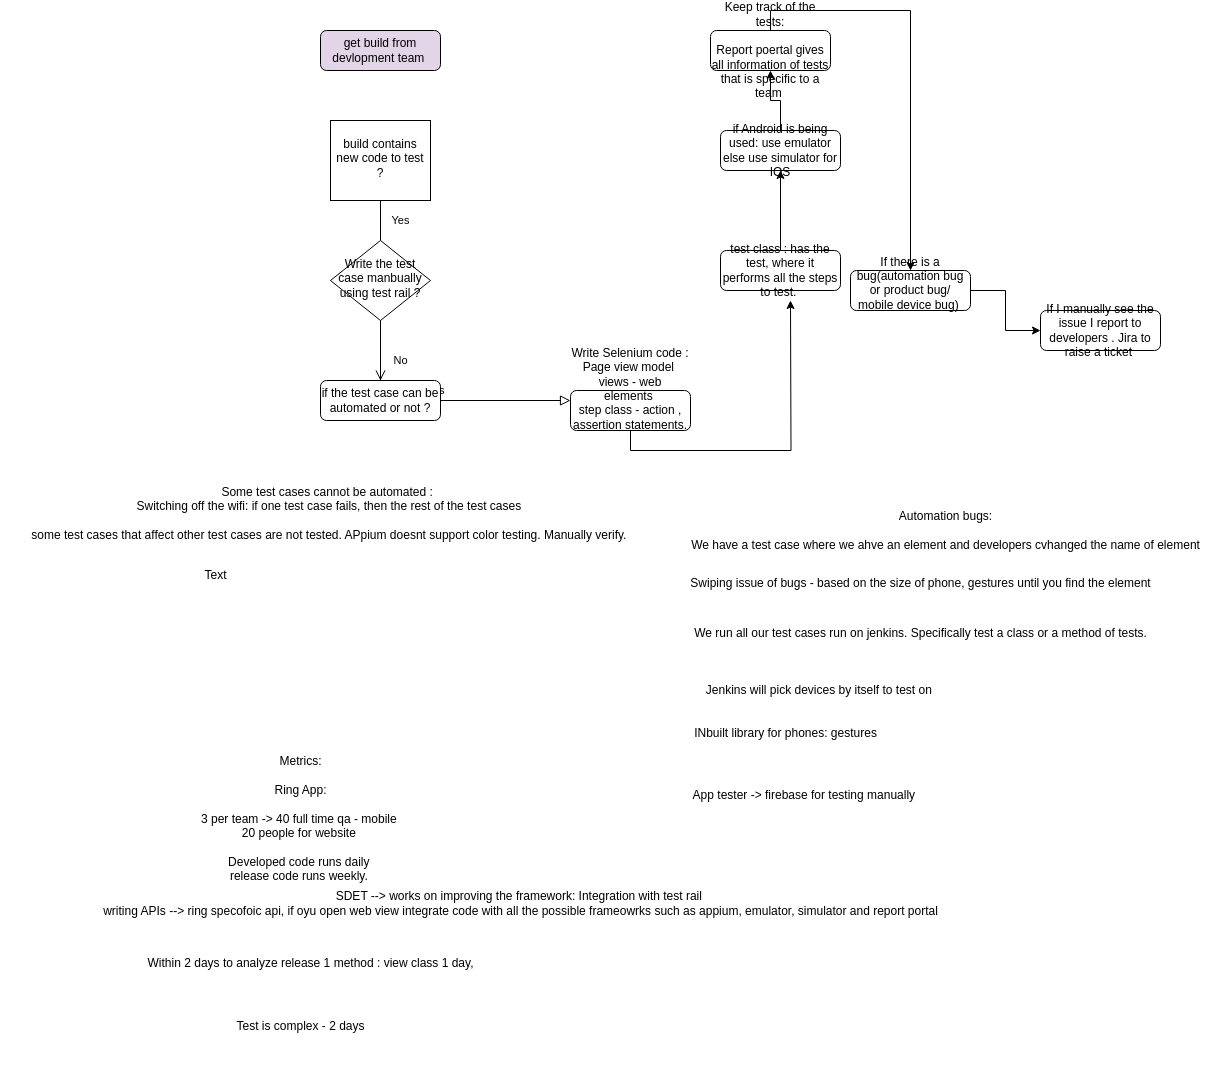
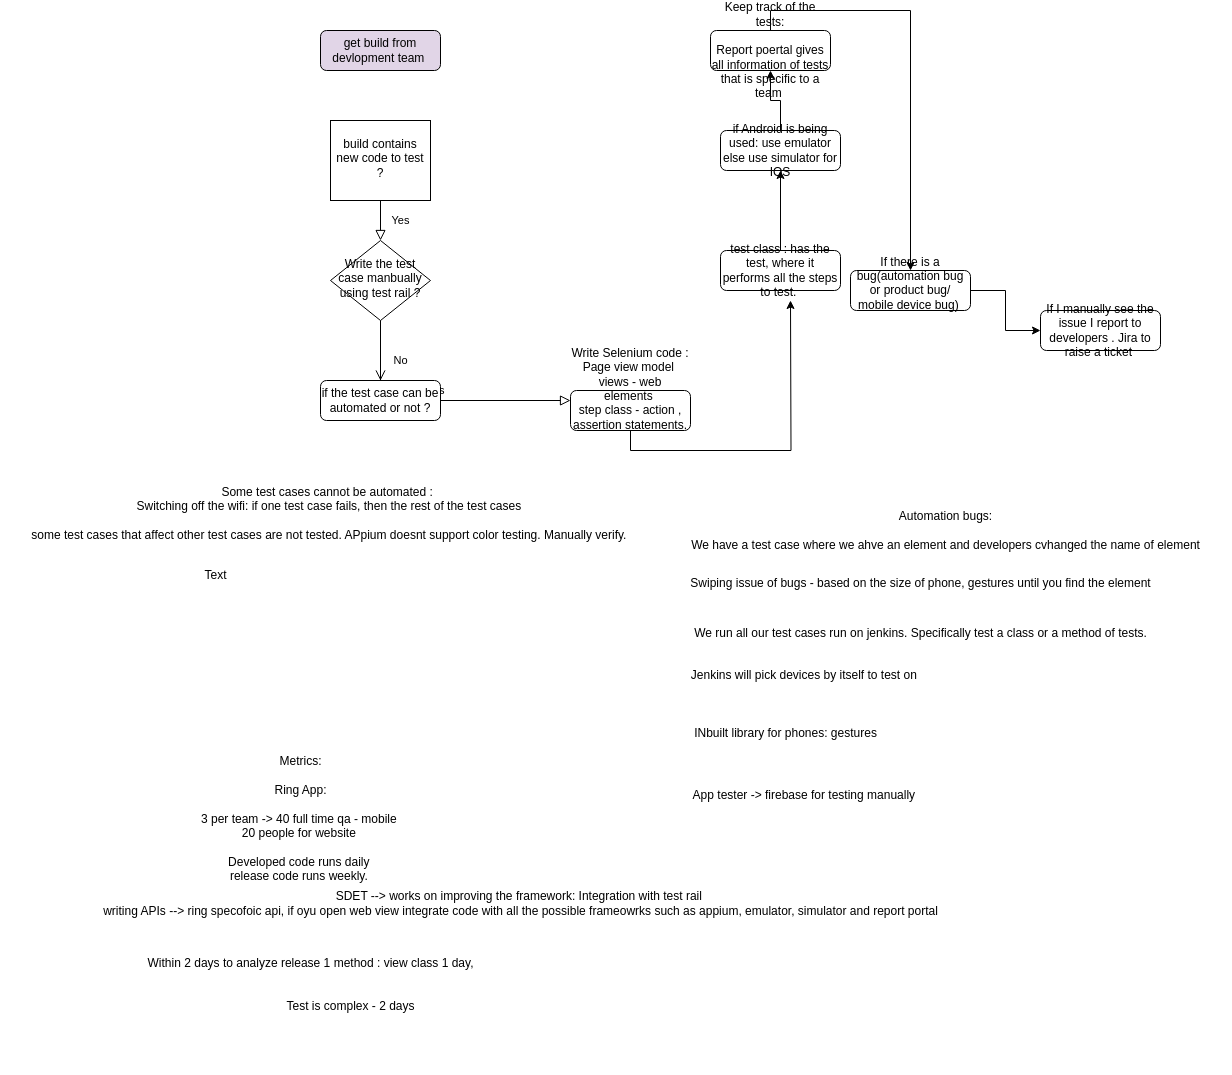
(381, 233) -> (381, 229)
(821, 691) -> (806, 676)
(301, 1034) -> (351, 1014)
